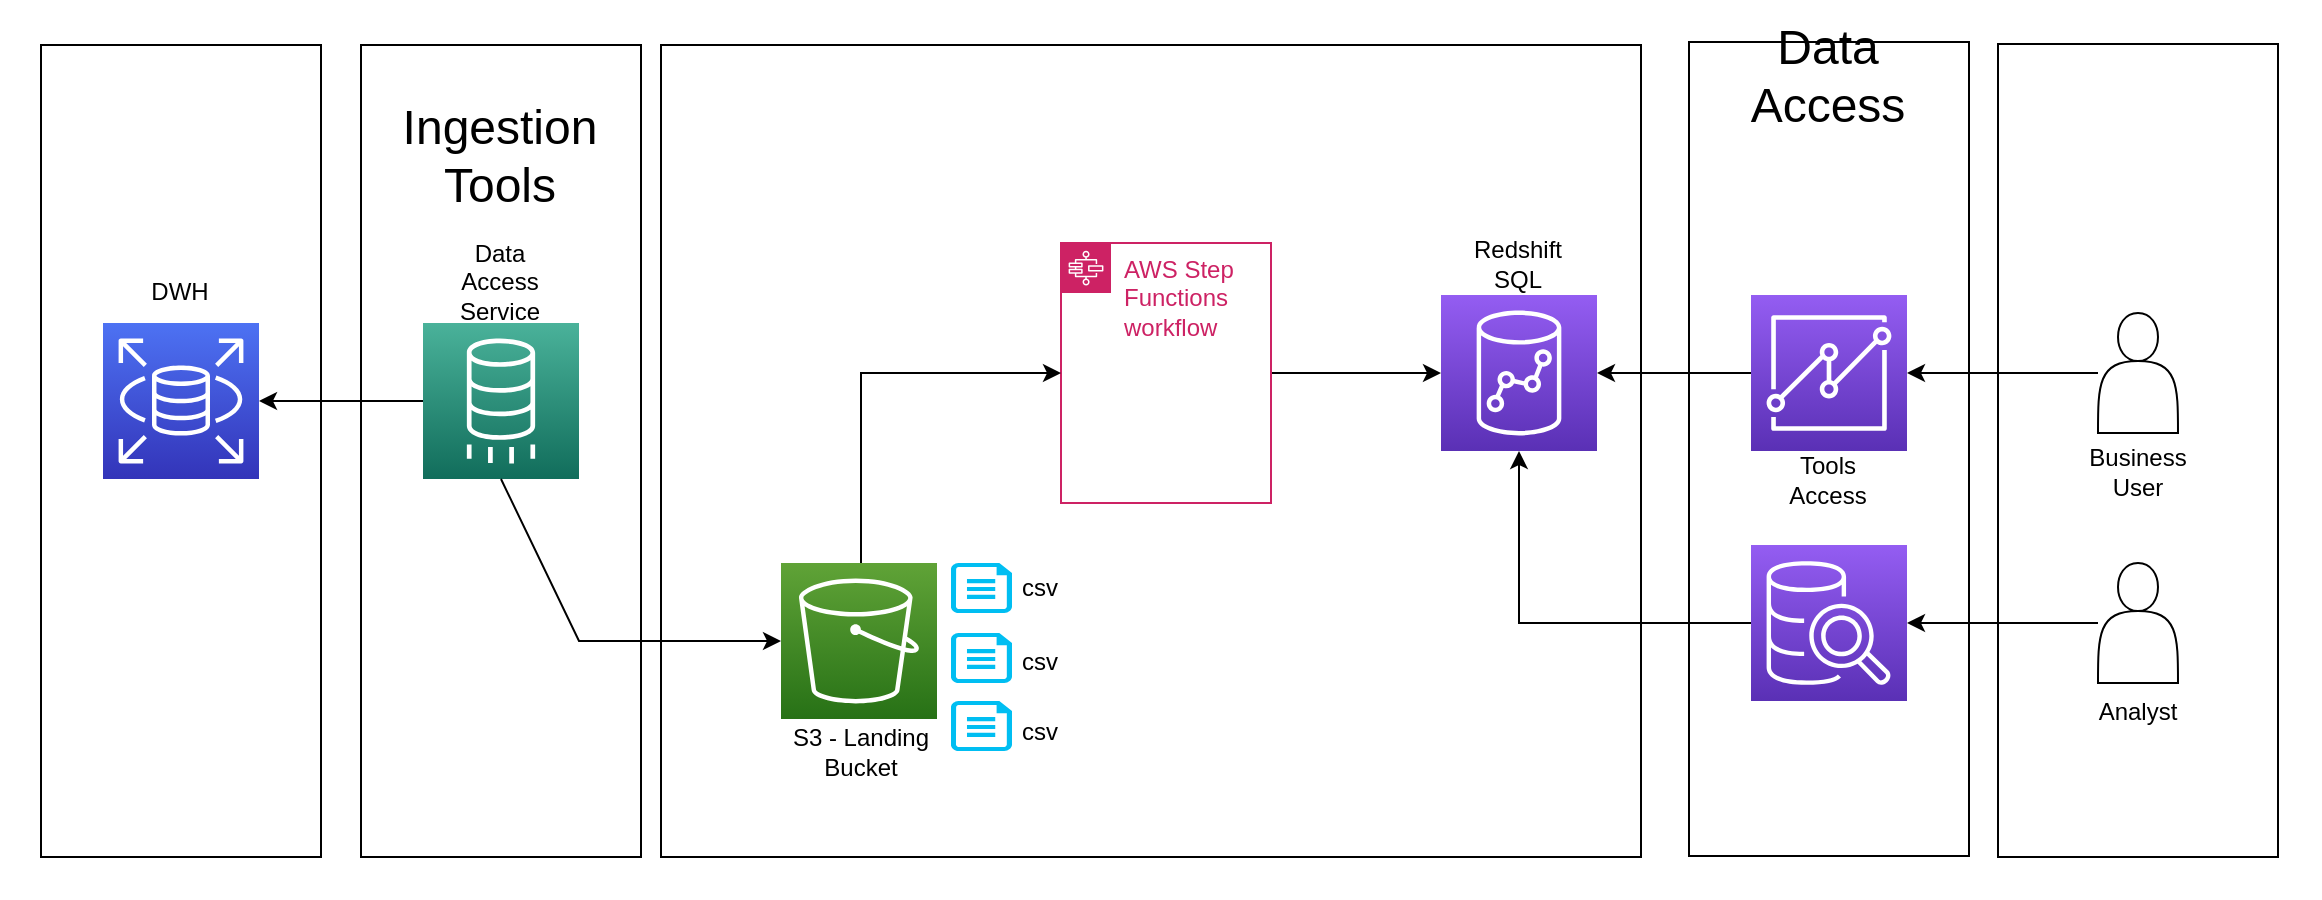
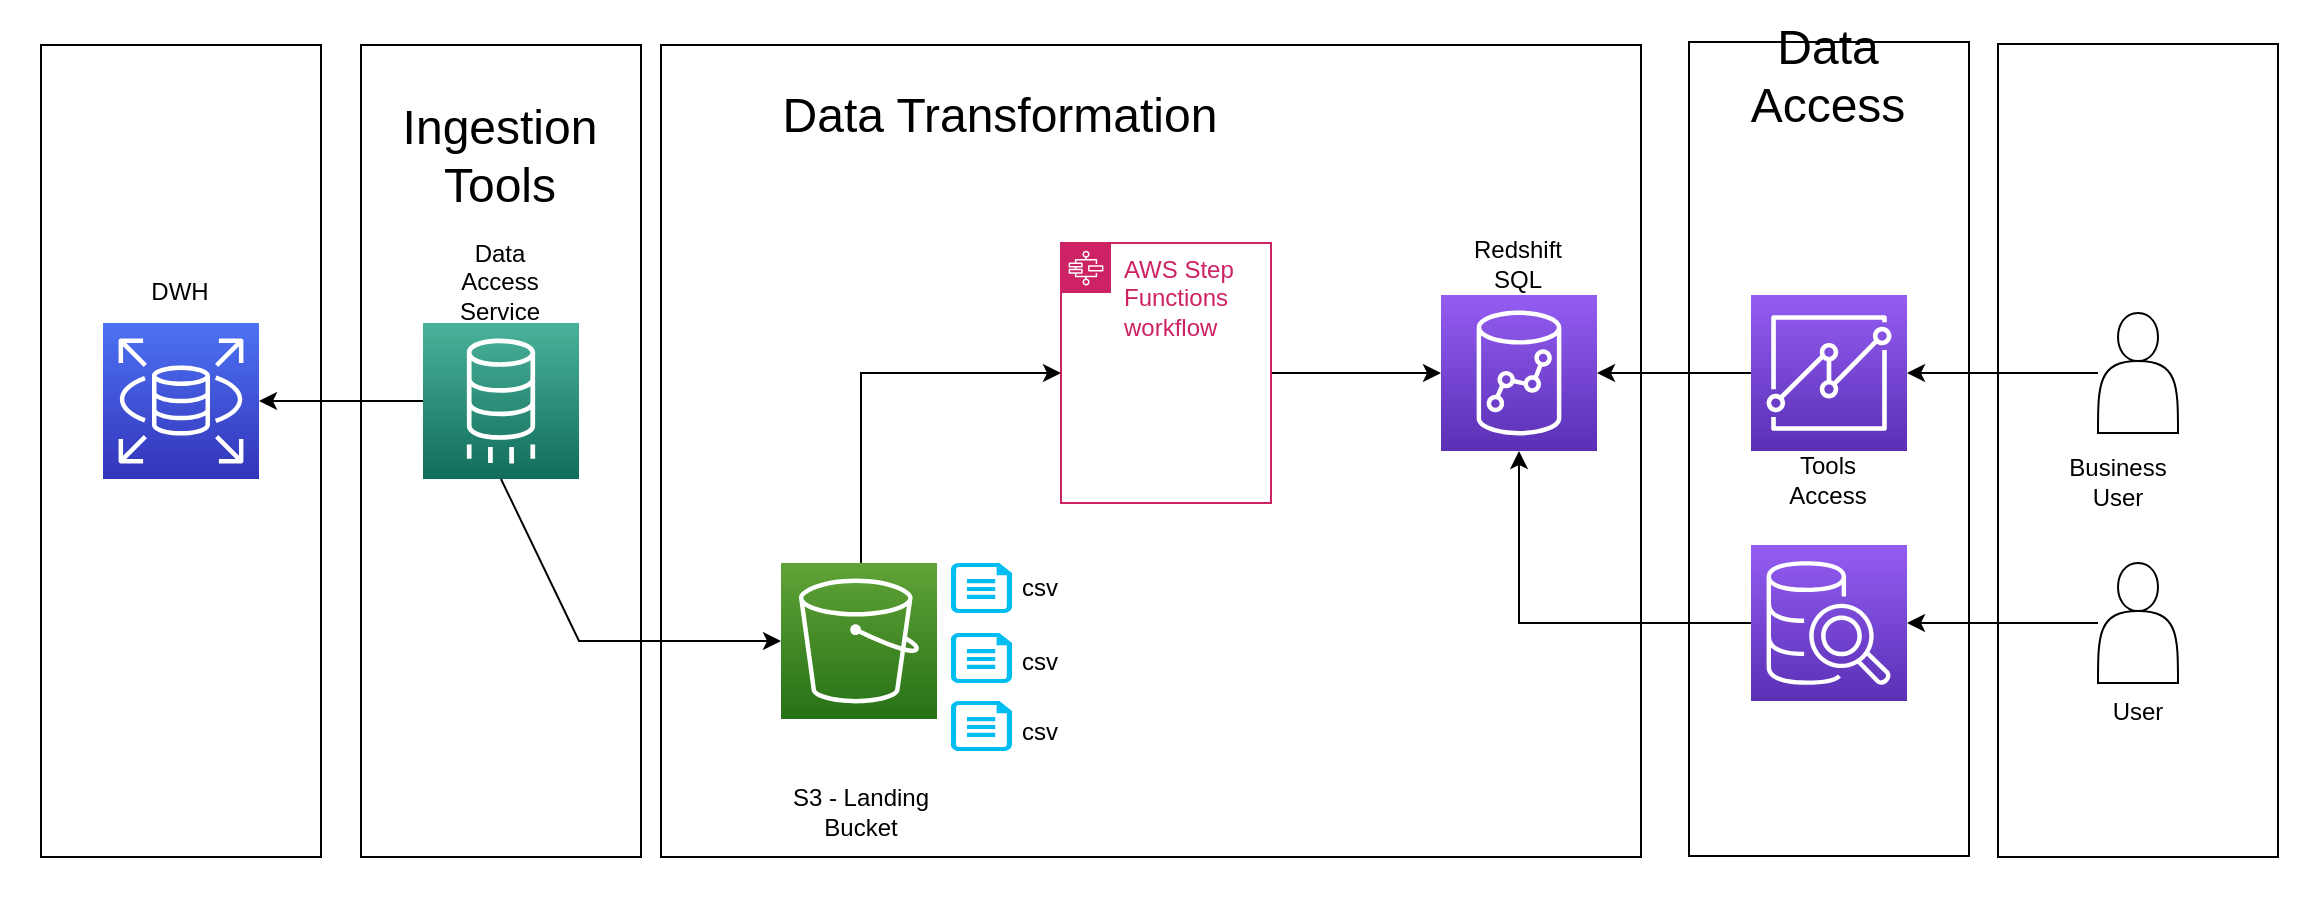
none -> (1001, 117)
(2138, 473) -> (2118, 483)
(2139, 713) -> (2139, 713)
(862, 753) -> (862, 813)
